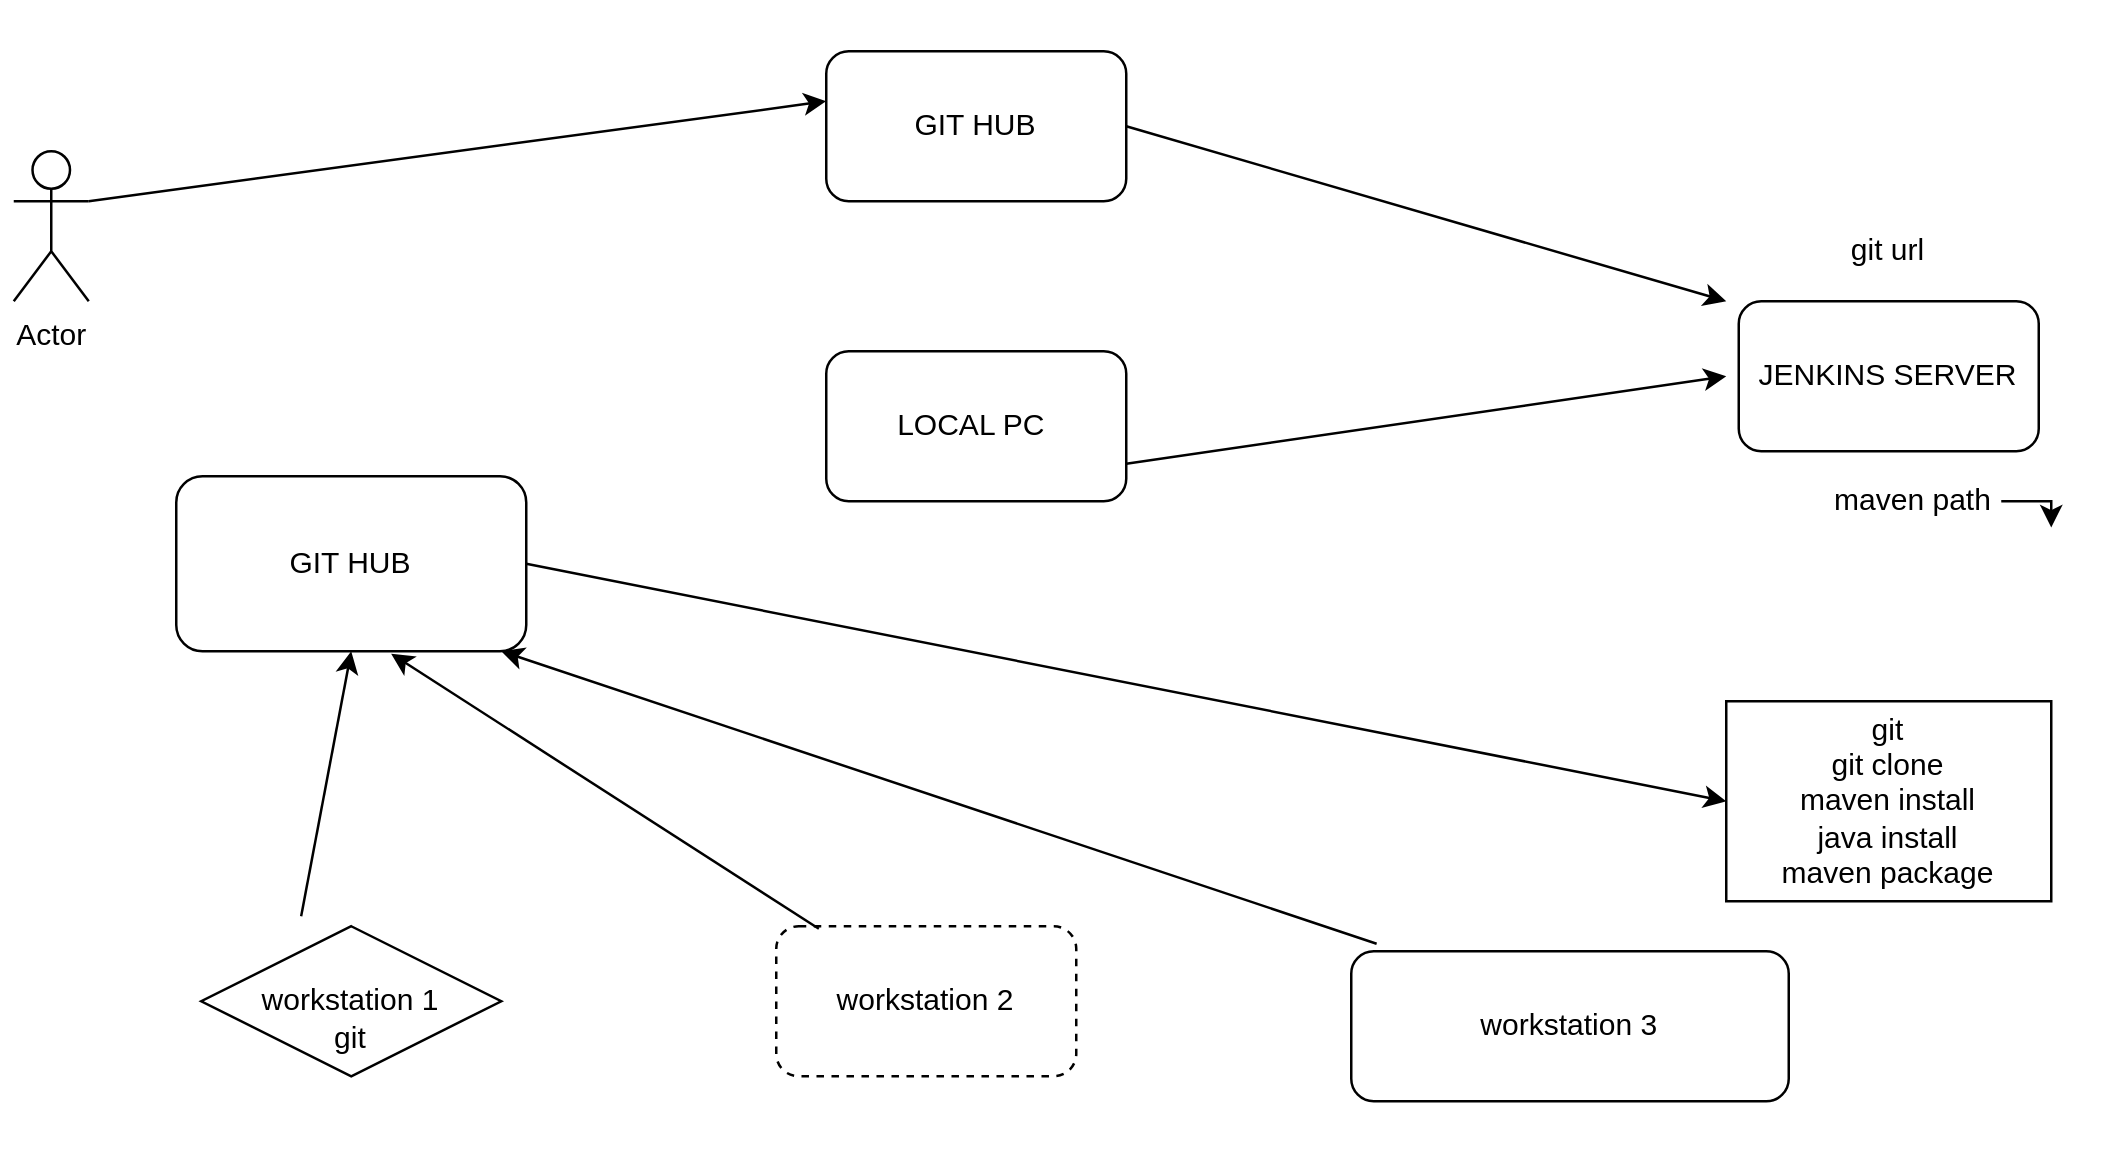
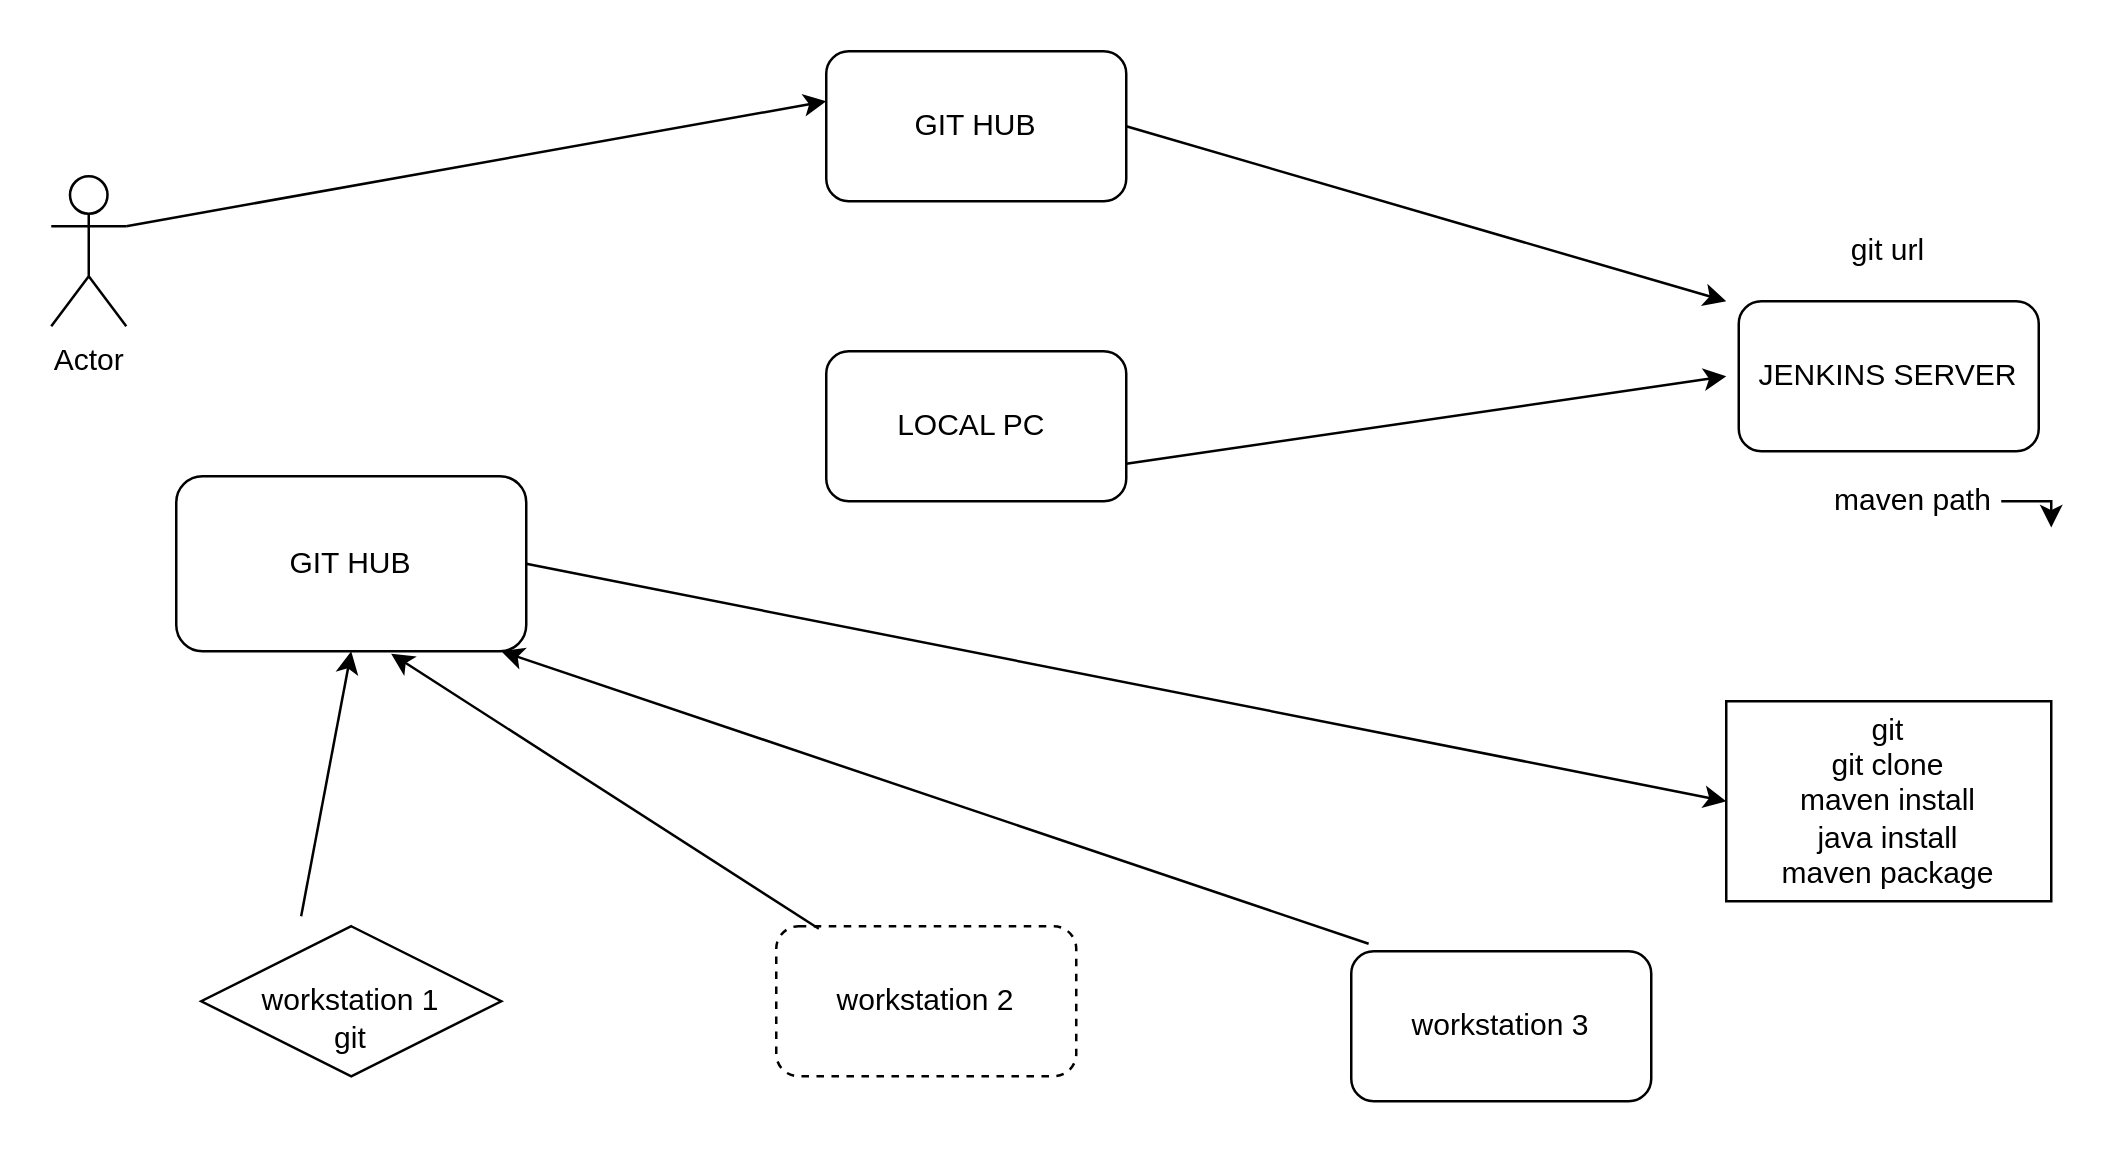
(51, 226) -> (89, 251)
(1570, 1026) -> (1501, 1026)
